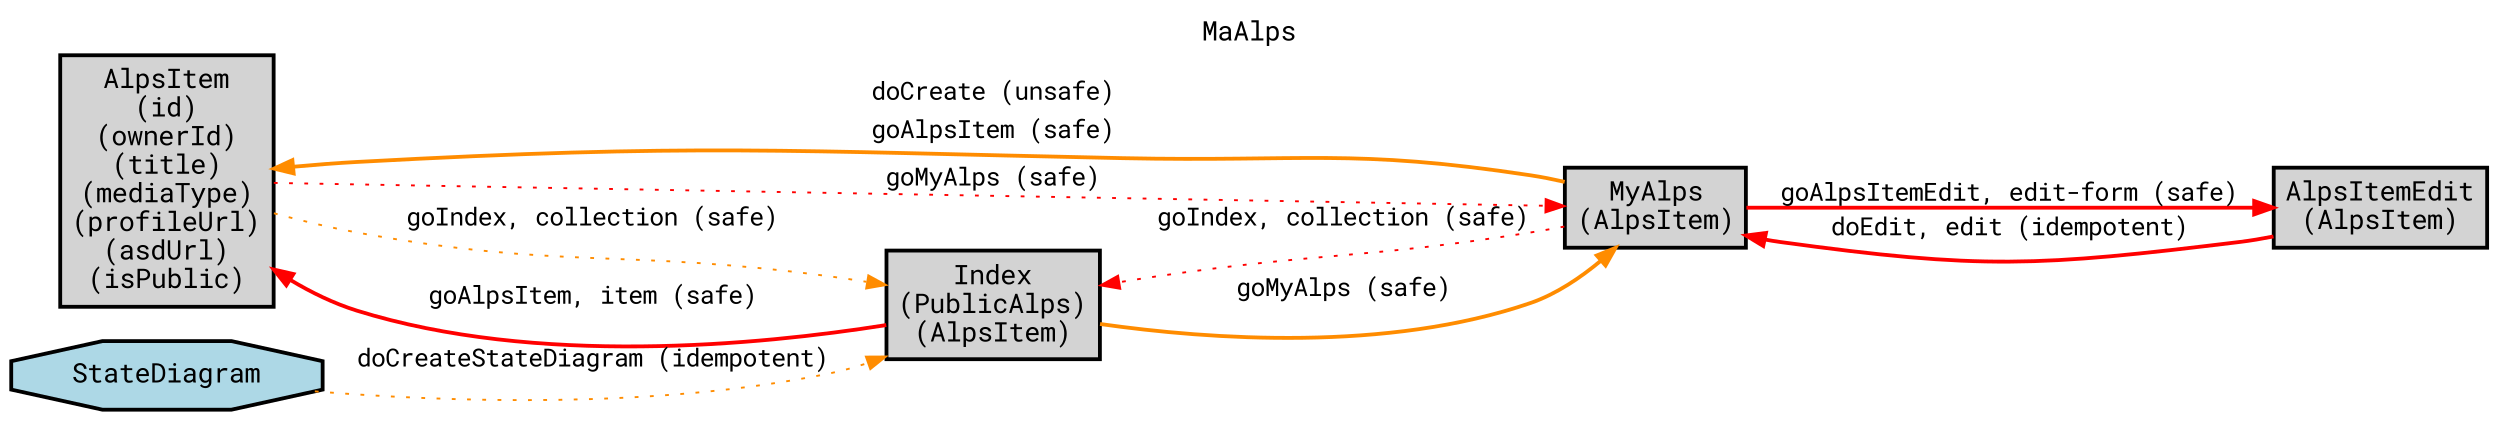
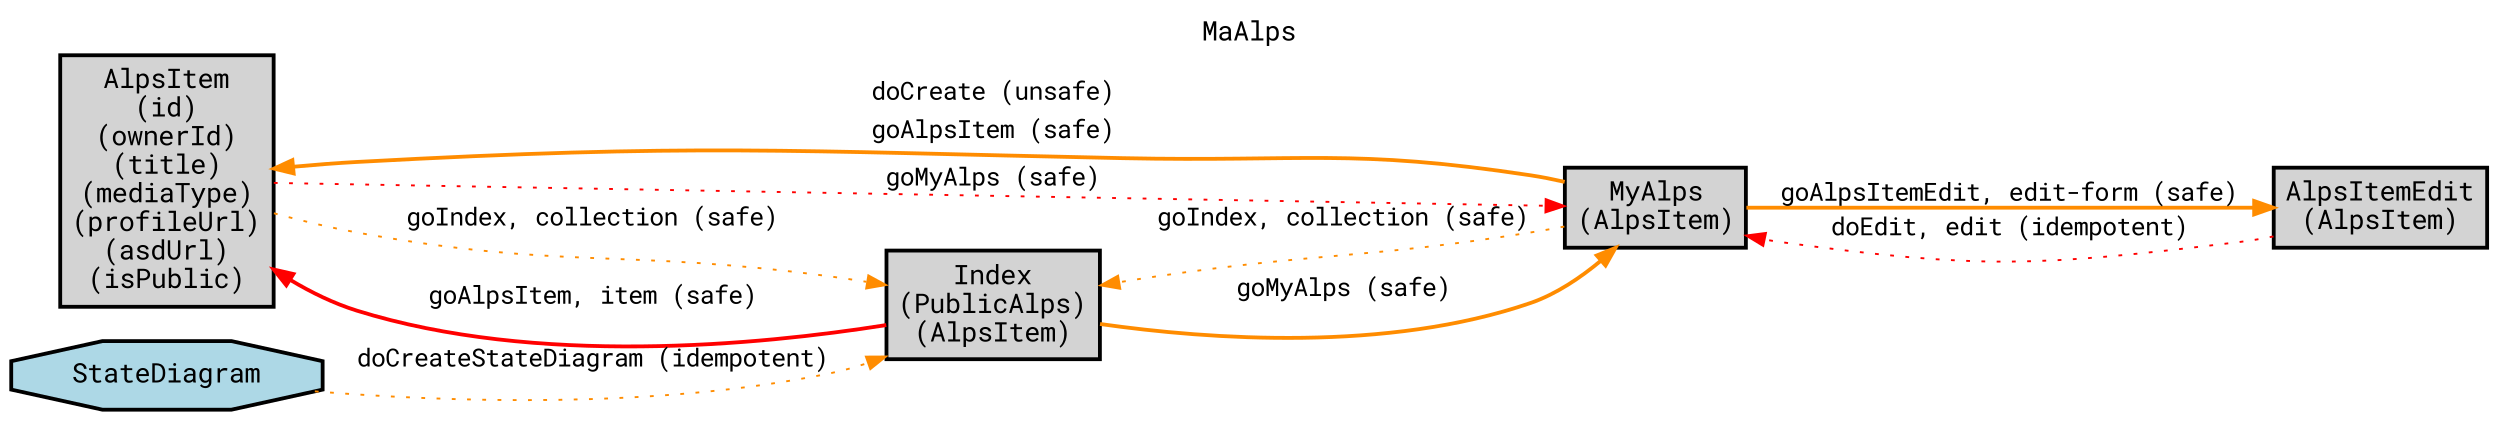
(2000, 208) -> (2000, 208)
(1342, 255) -> (1342, 255)
(2019, 261) -> (2019, 261)
